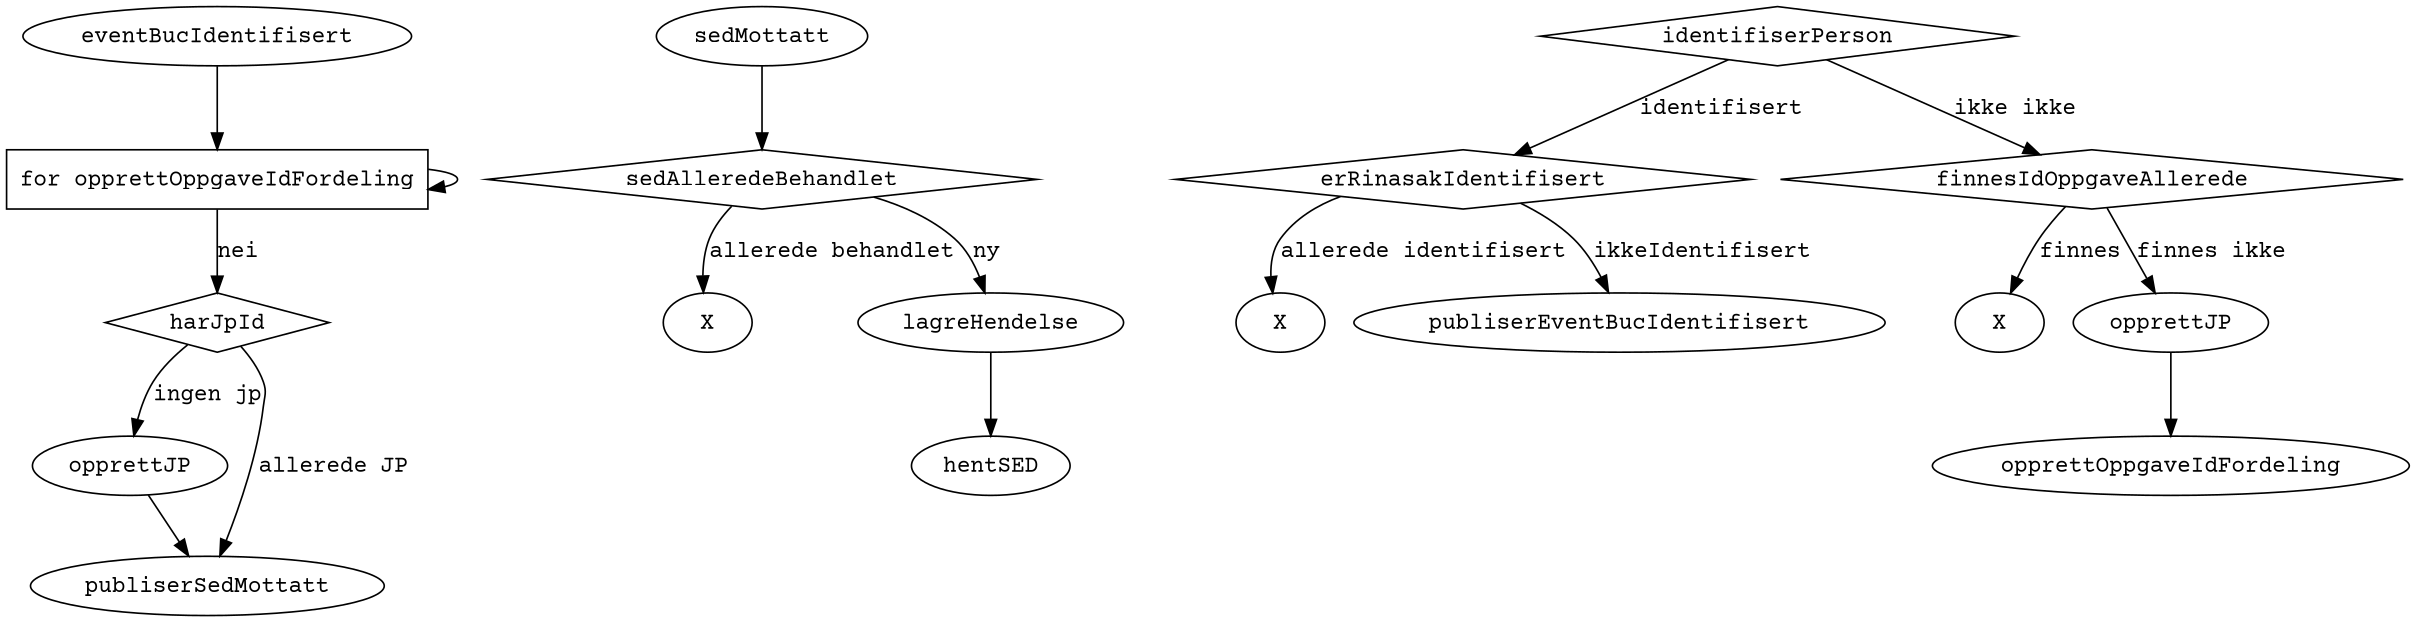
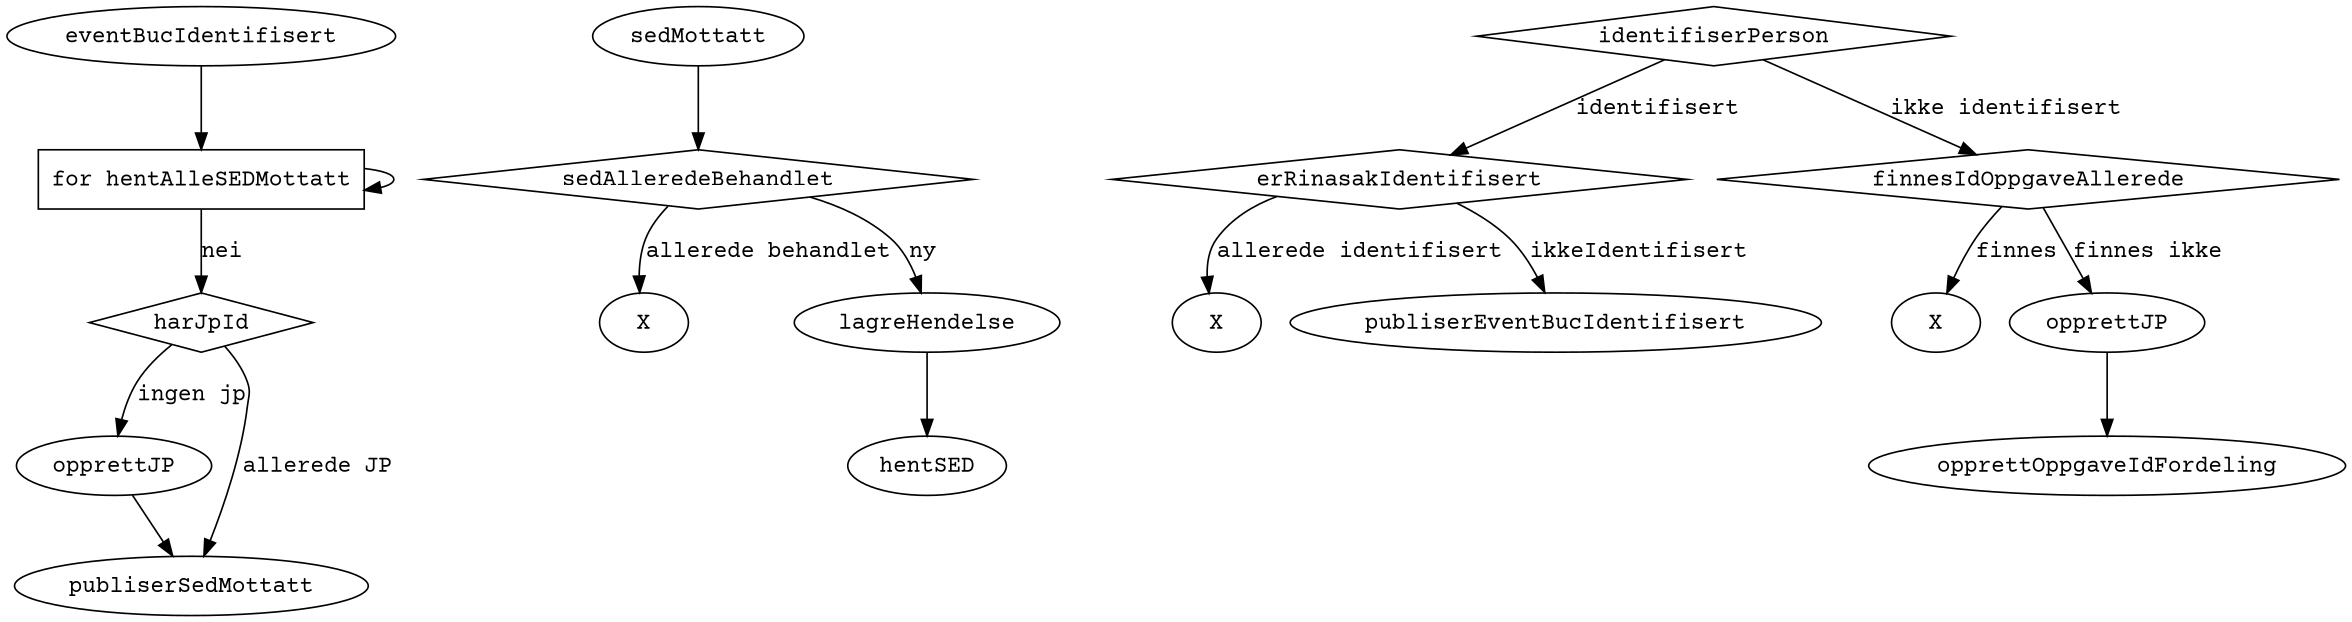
(2015, 108) -> (2006, 108)
(217, 179) -> (201, 179)
